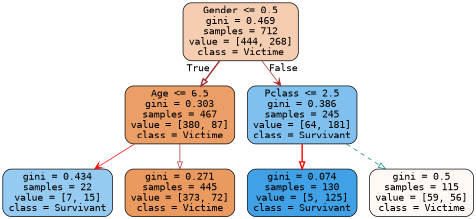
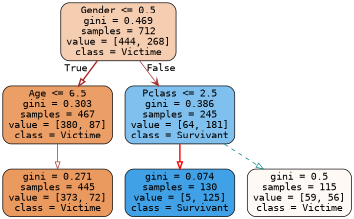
(58, 193) -> none
